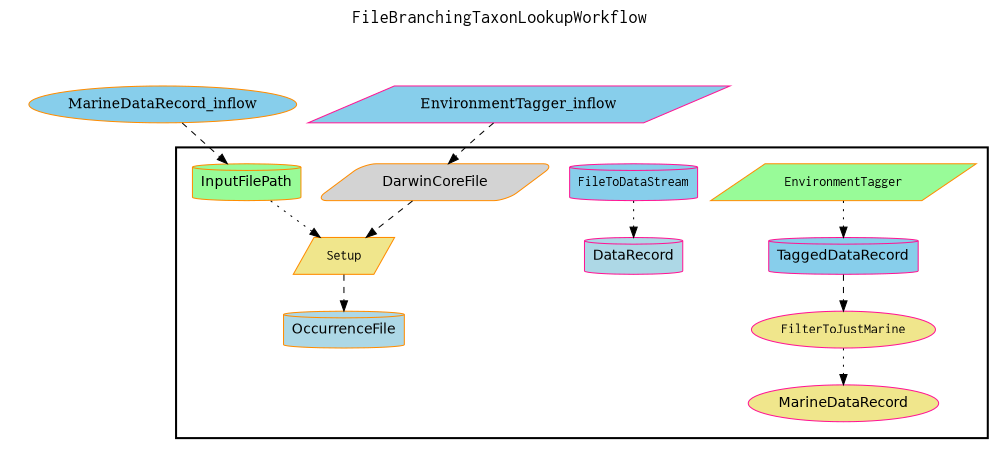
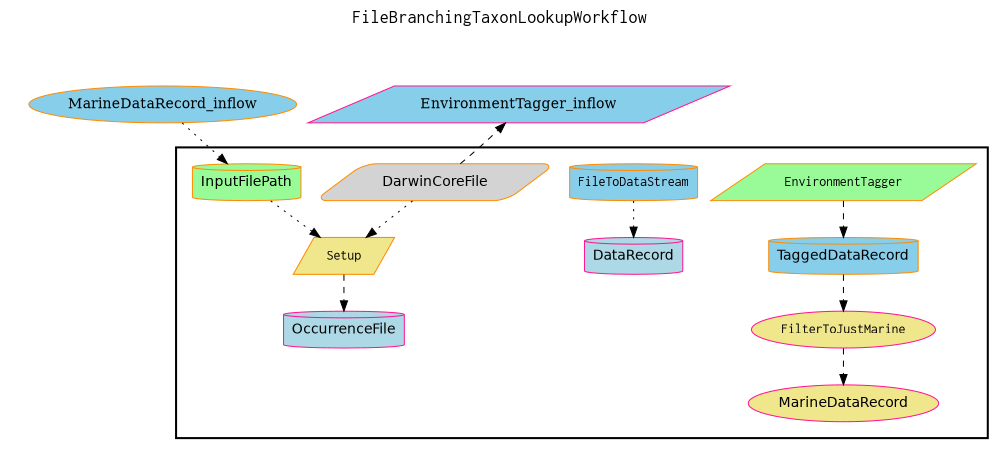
(474, 139) -> (479, 147)
(201, 140) -> (201, 140)
(634, 182) -> (634, 182)
(843, 214) -> (843, 214)
(394, 216) -> (394, 216)
(843, 256) -> (843, 256)
(344, 330) -> (344, 330)
(843, 361) -> (843, 361)
